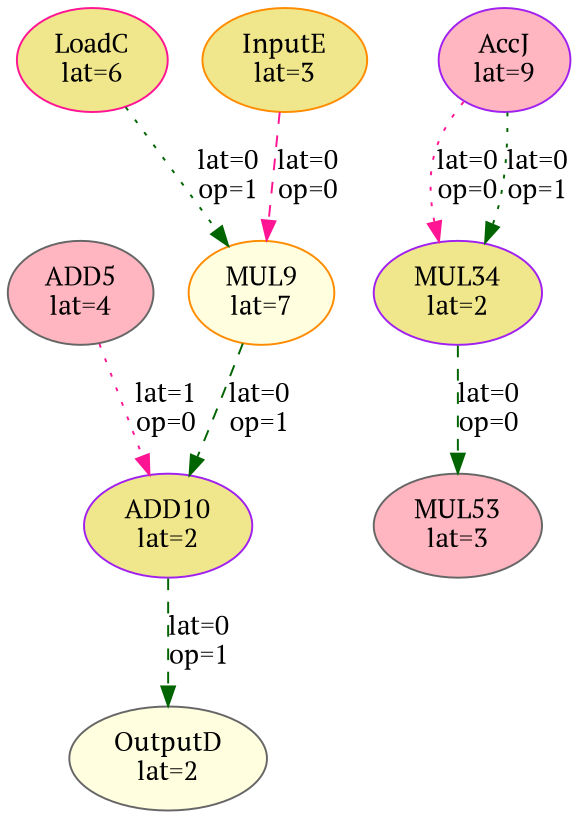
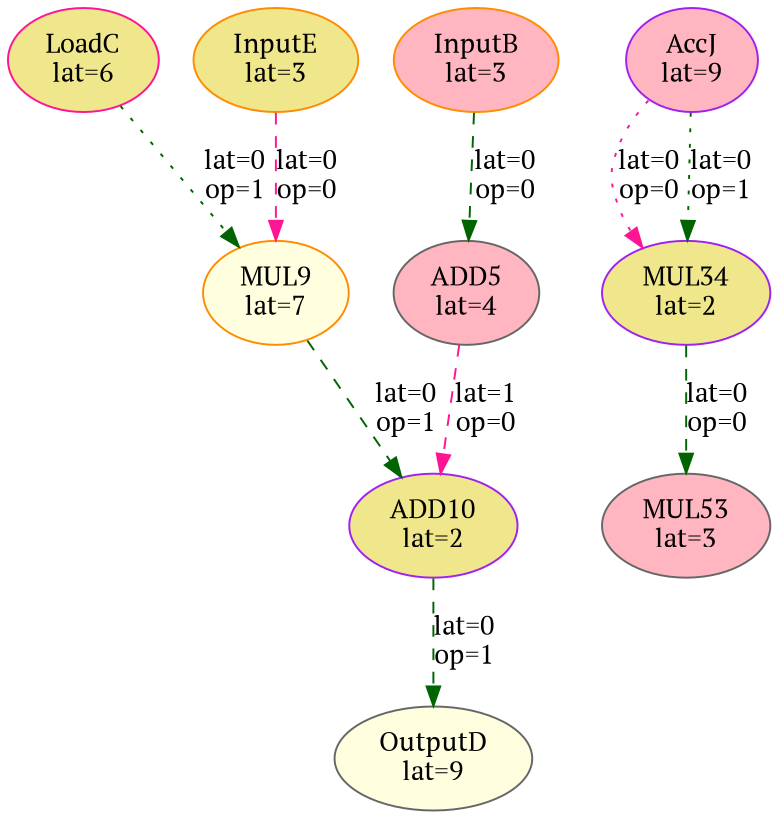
none -> (476, 60)
(121, 400) -> (451, 400)
(168, 759) -> (433, 759)
